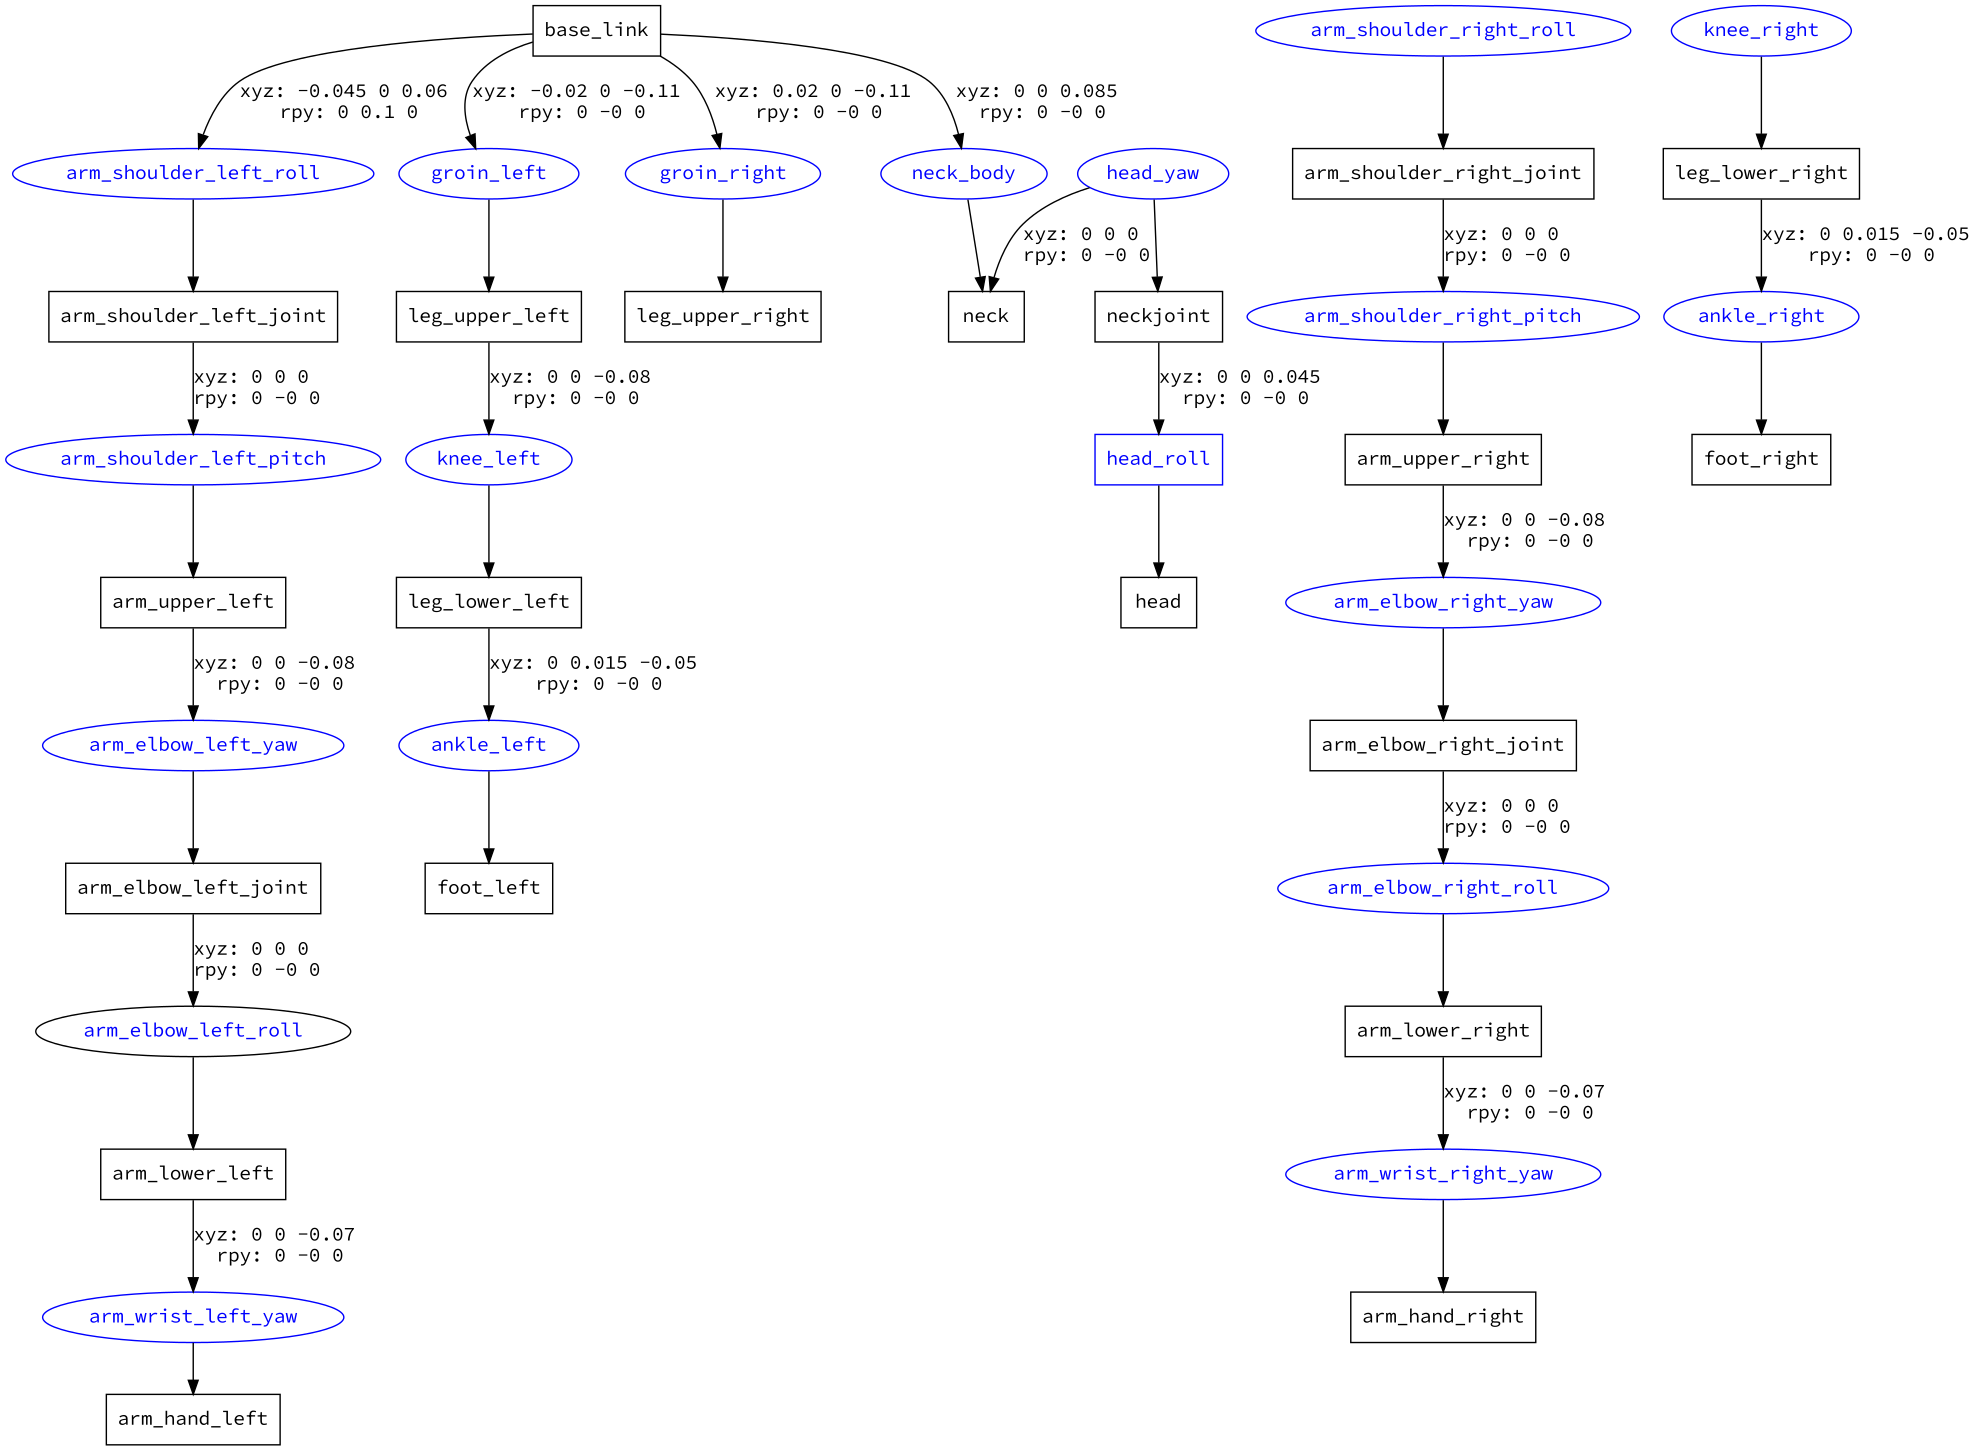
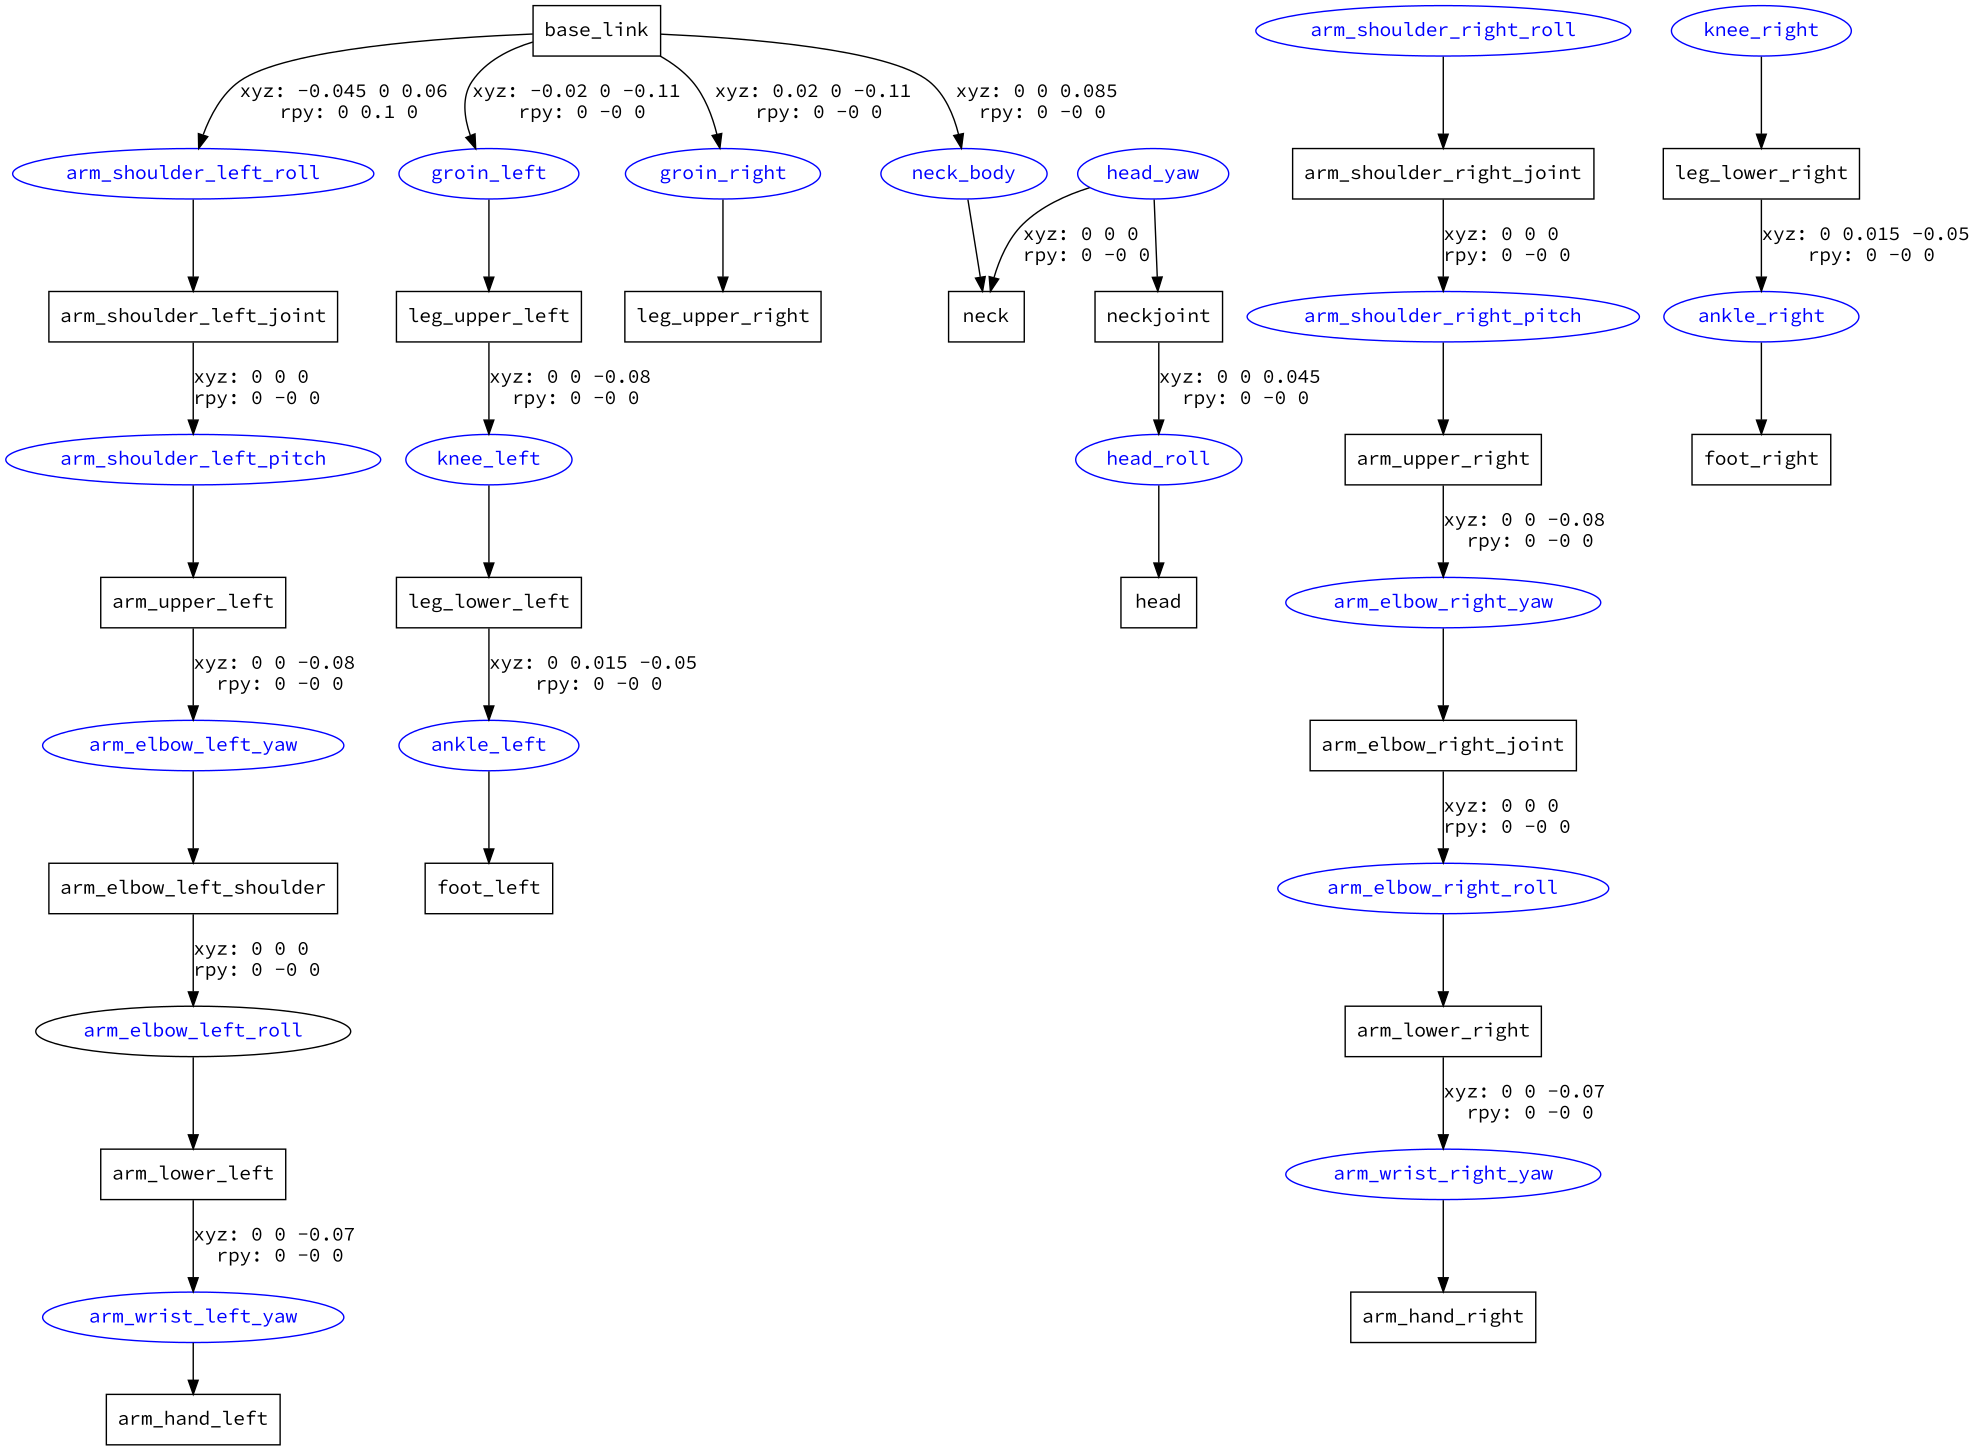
(1159, 460) -> (1159, 460)
(193, 888) -> (193, 888)
